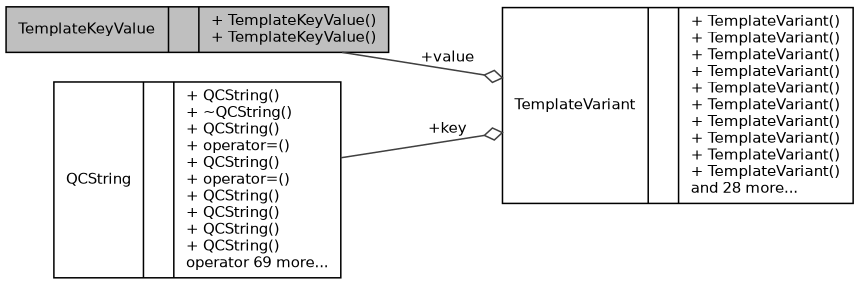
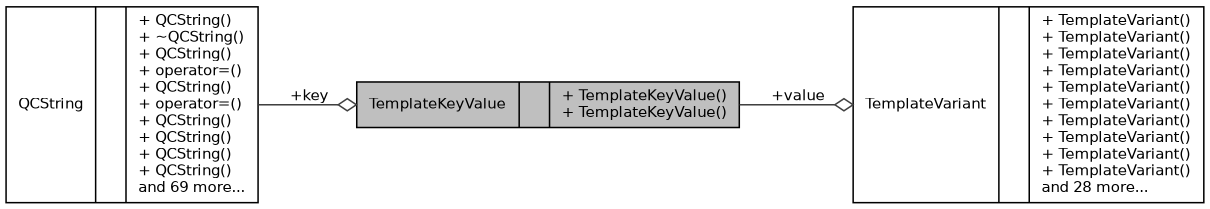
(412, 147) -> (298, 105)
(257, 263) -> (192, 187)
